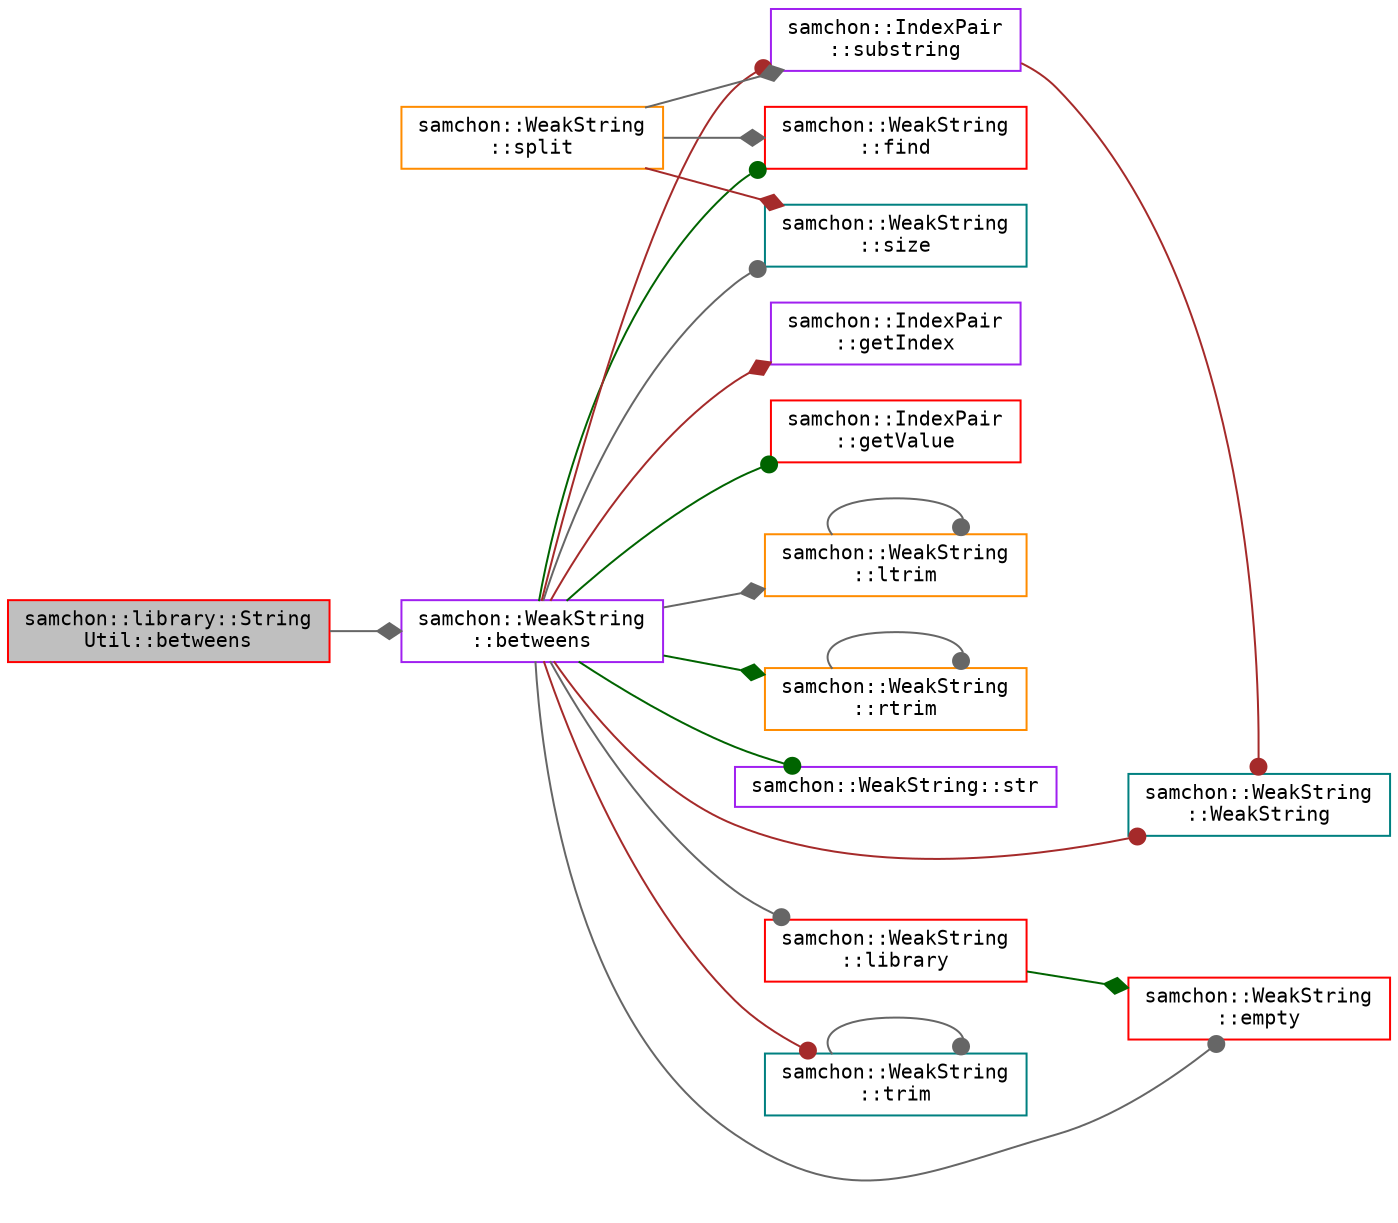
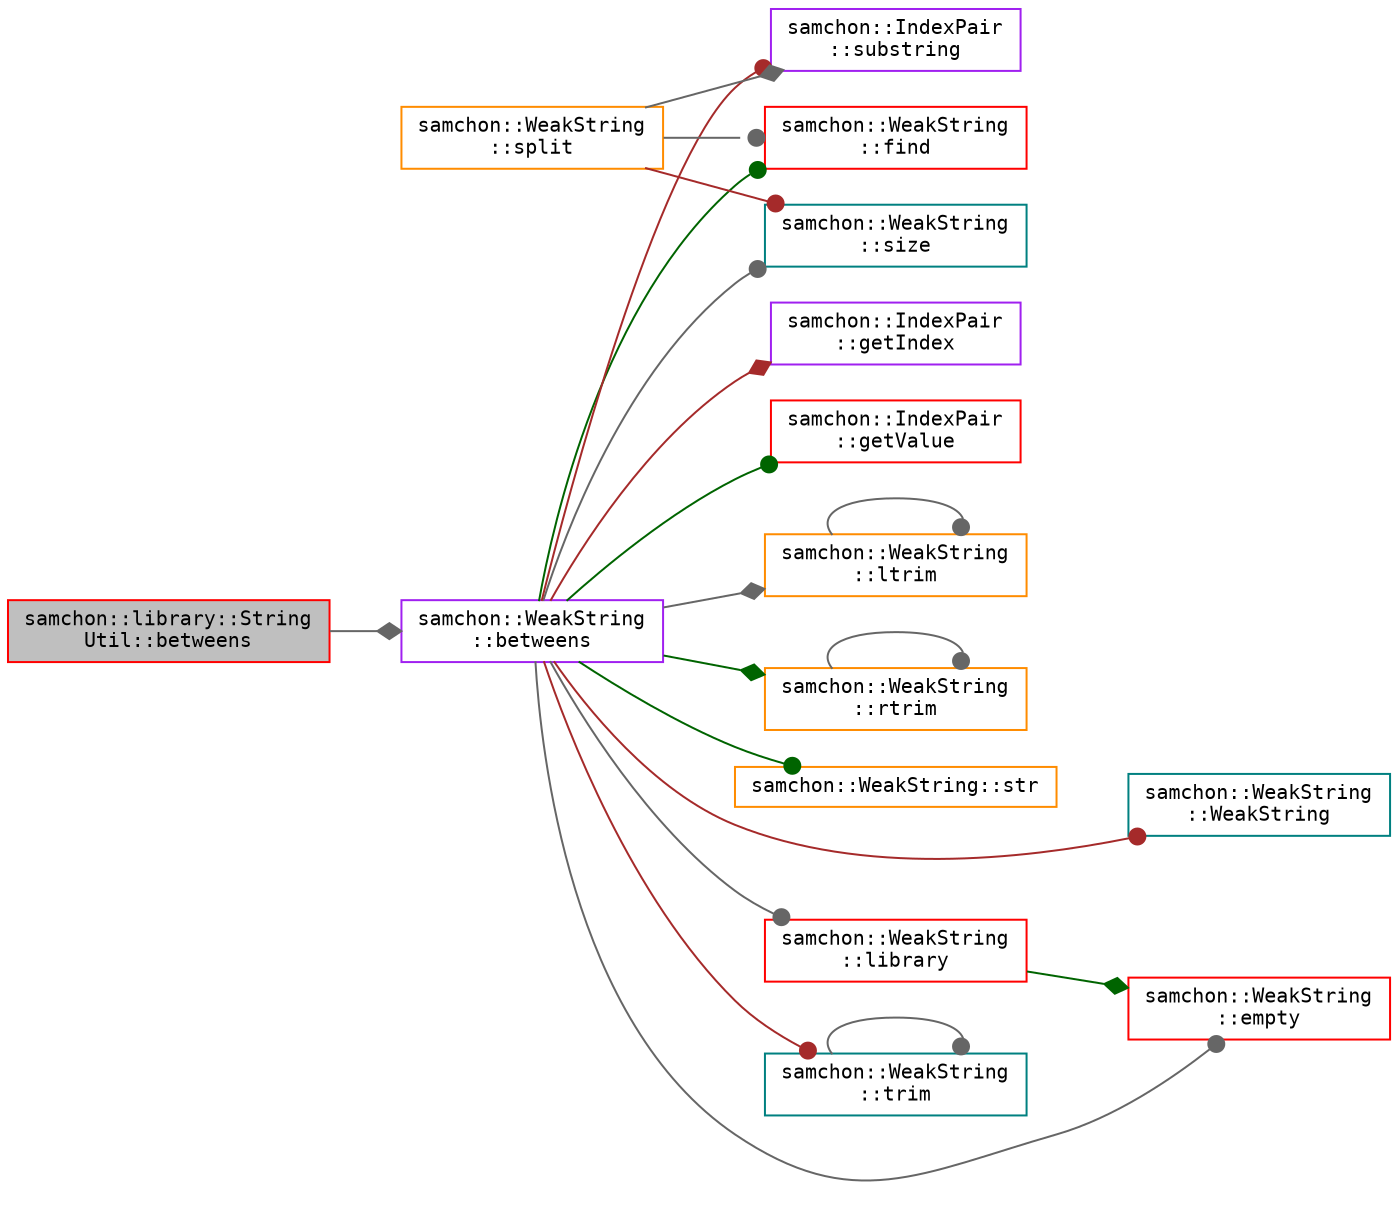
(713, 138) -> (713, 138)
(706, 185) -> (706, 185)
(1212, 383) -> none
(896, 787) -> (896, 787)
